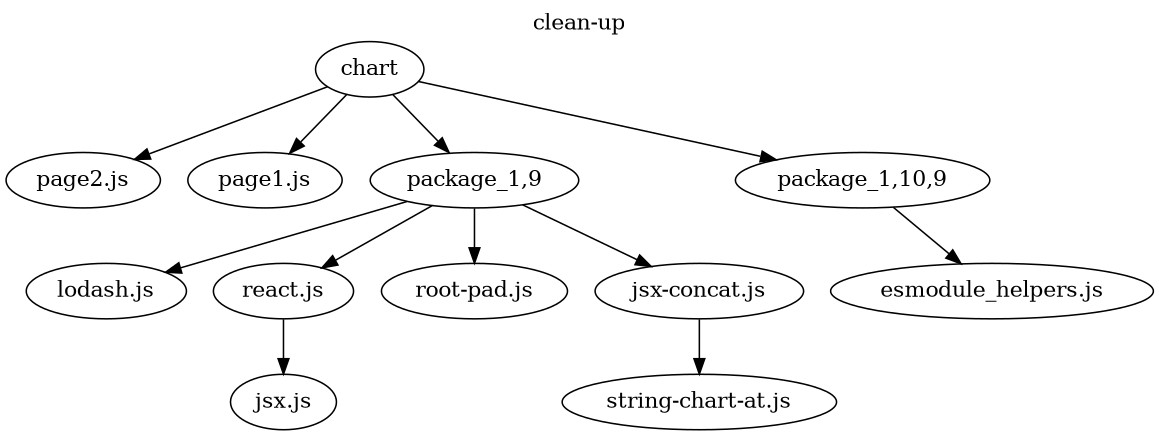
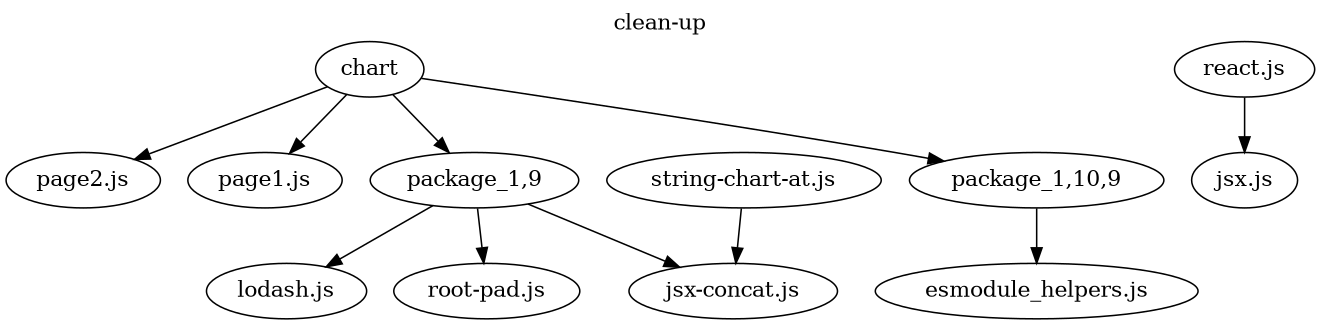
(384, 233) -> none
(699, 339) -> (739, 228)
